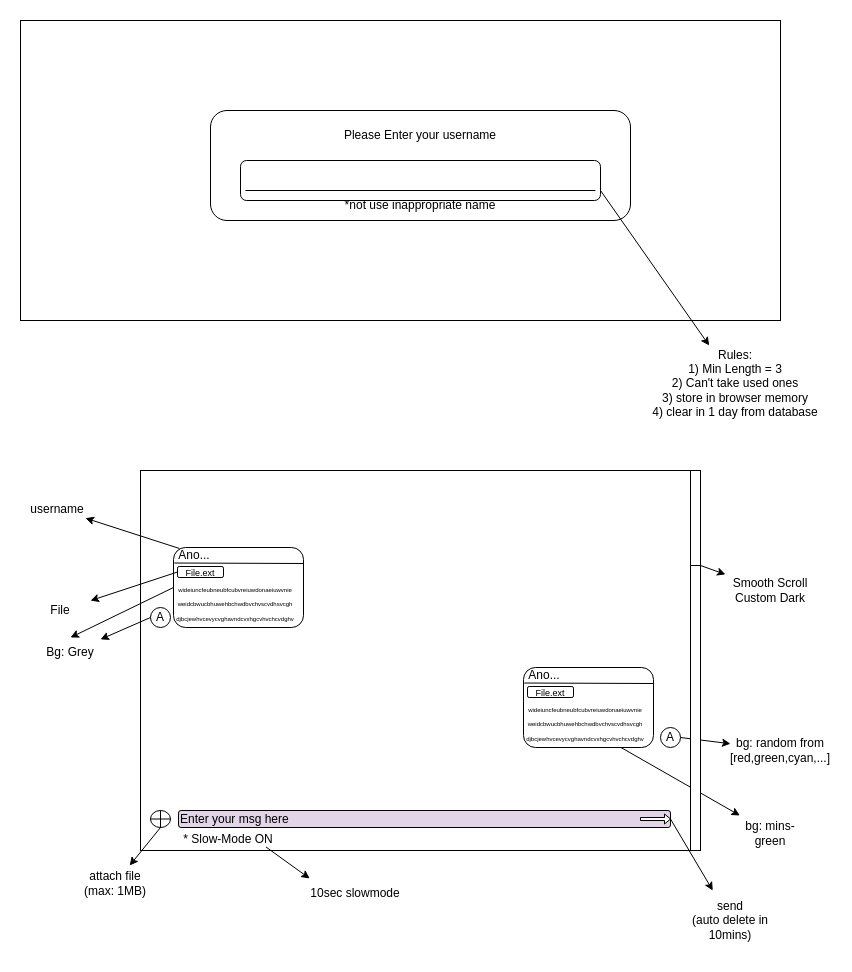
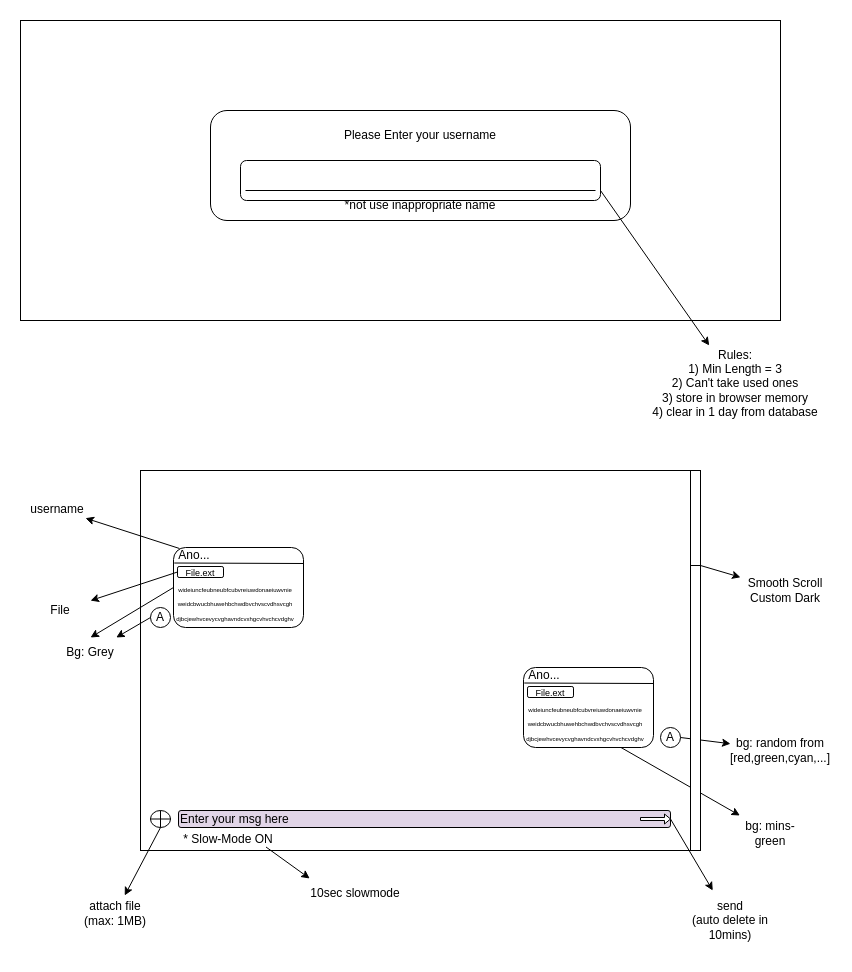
(771, 591) -> (786, 591)
(71, 653) -> (91, 653)
(116, 883) -> (116, 913)
